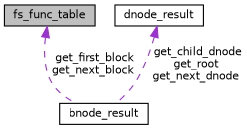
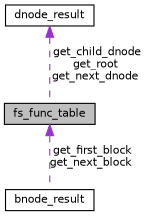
(140, 73) -> (50, 70)
